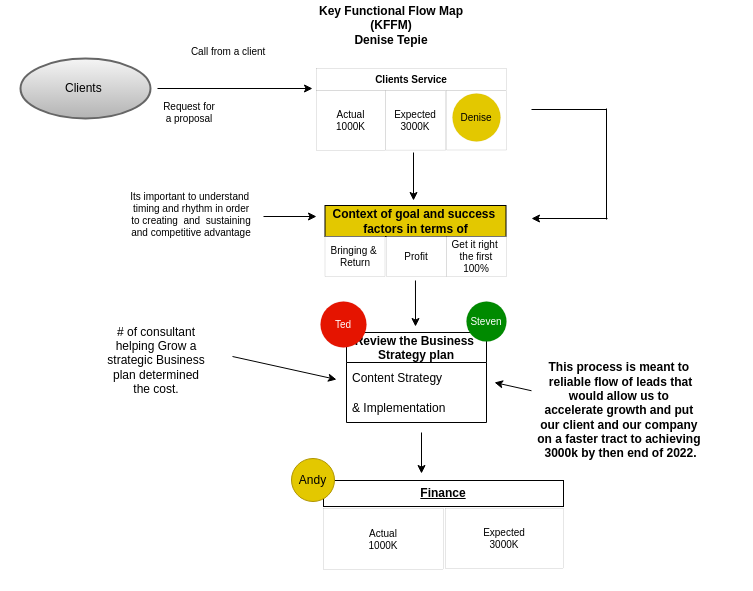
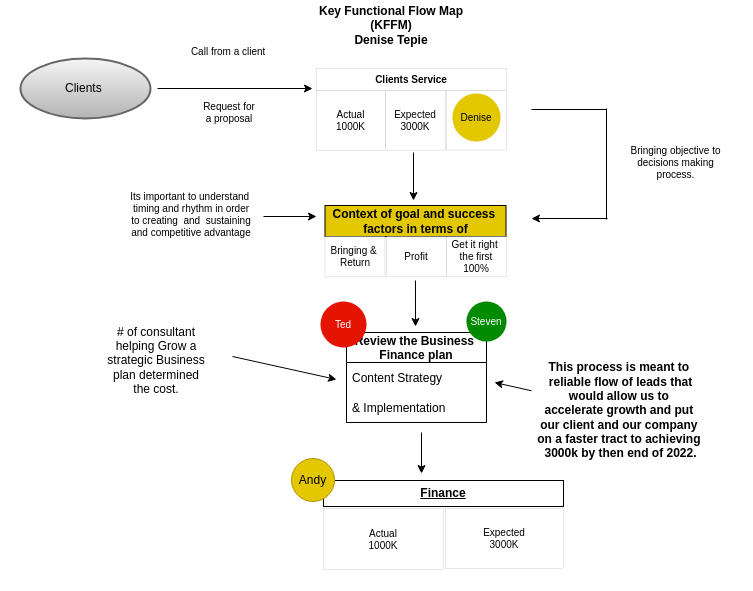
(189, 113) -> (229, 113)
none -> (676, 163)
(416, 341) -> (416, 341)
